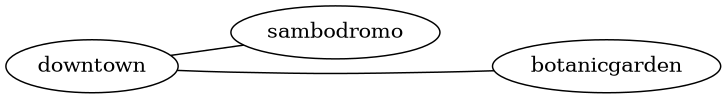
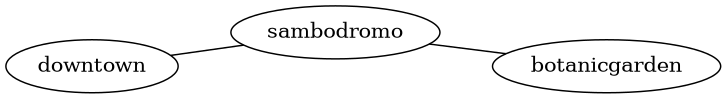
(336, 74) -> (467, 49)
